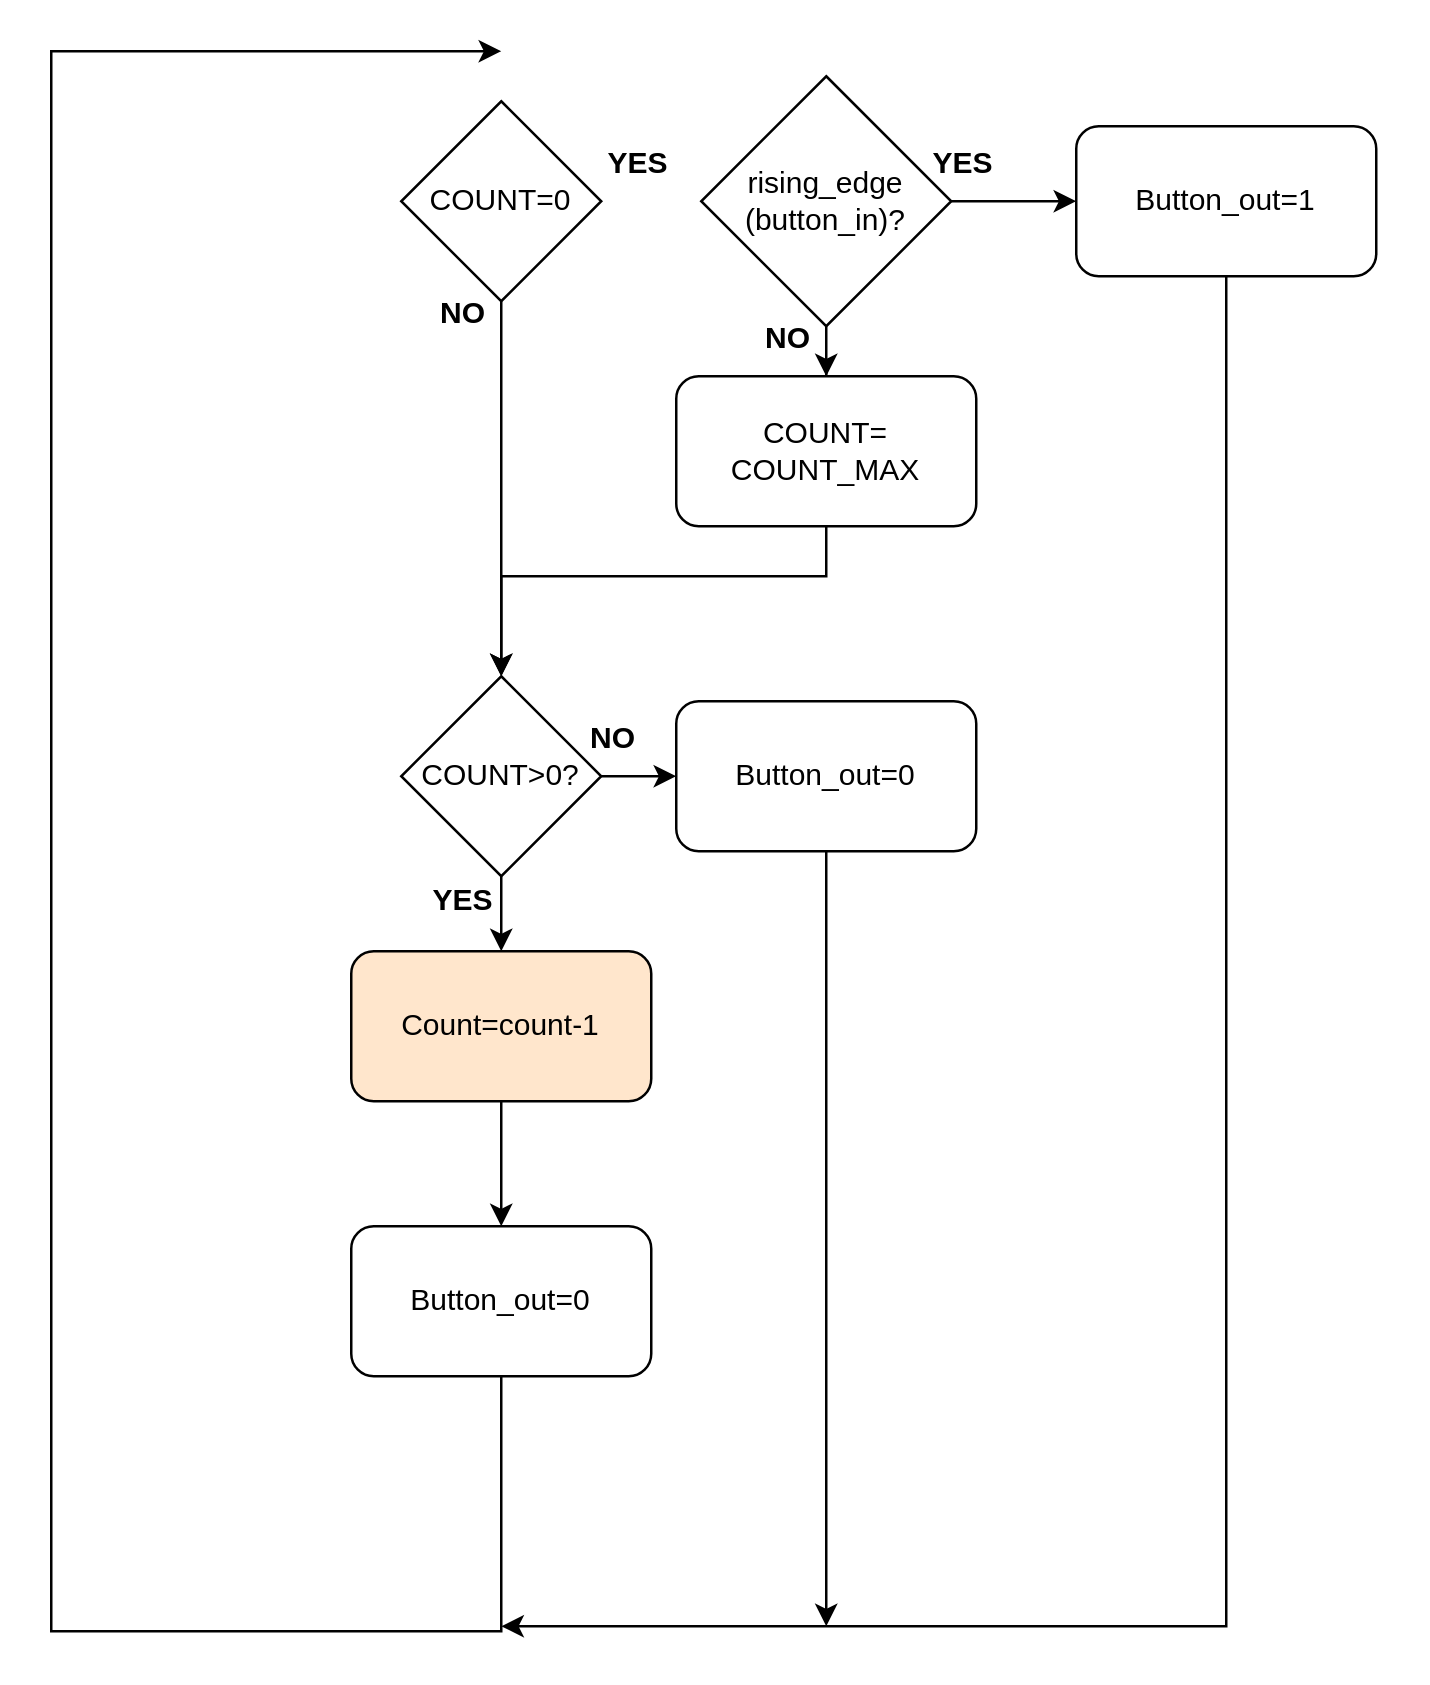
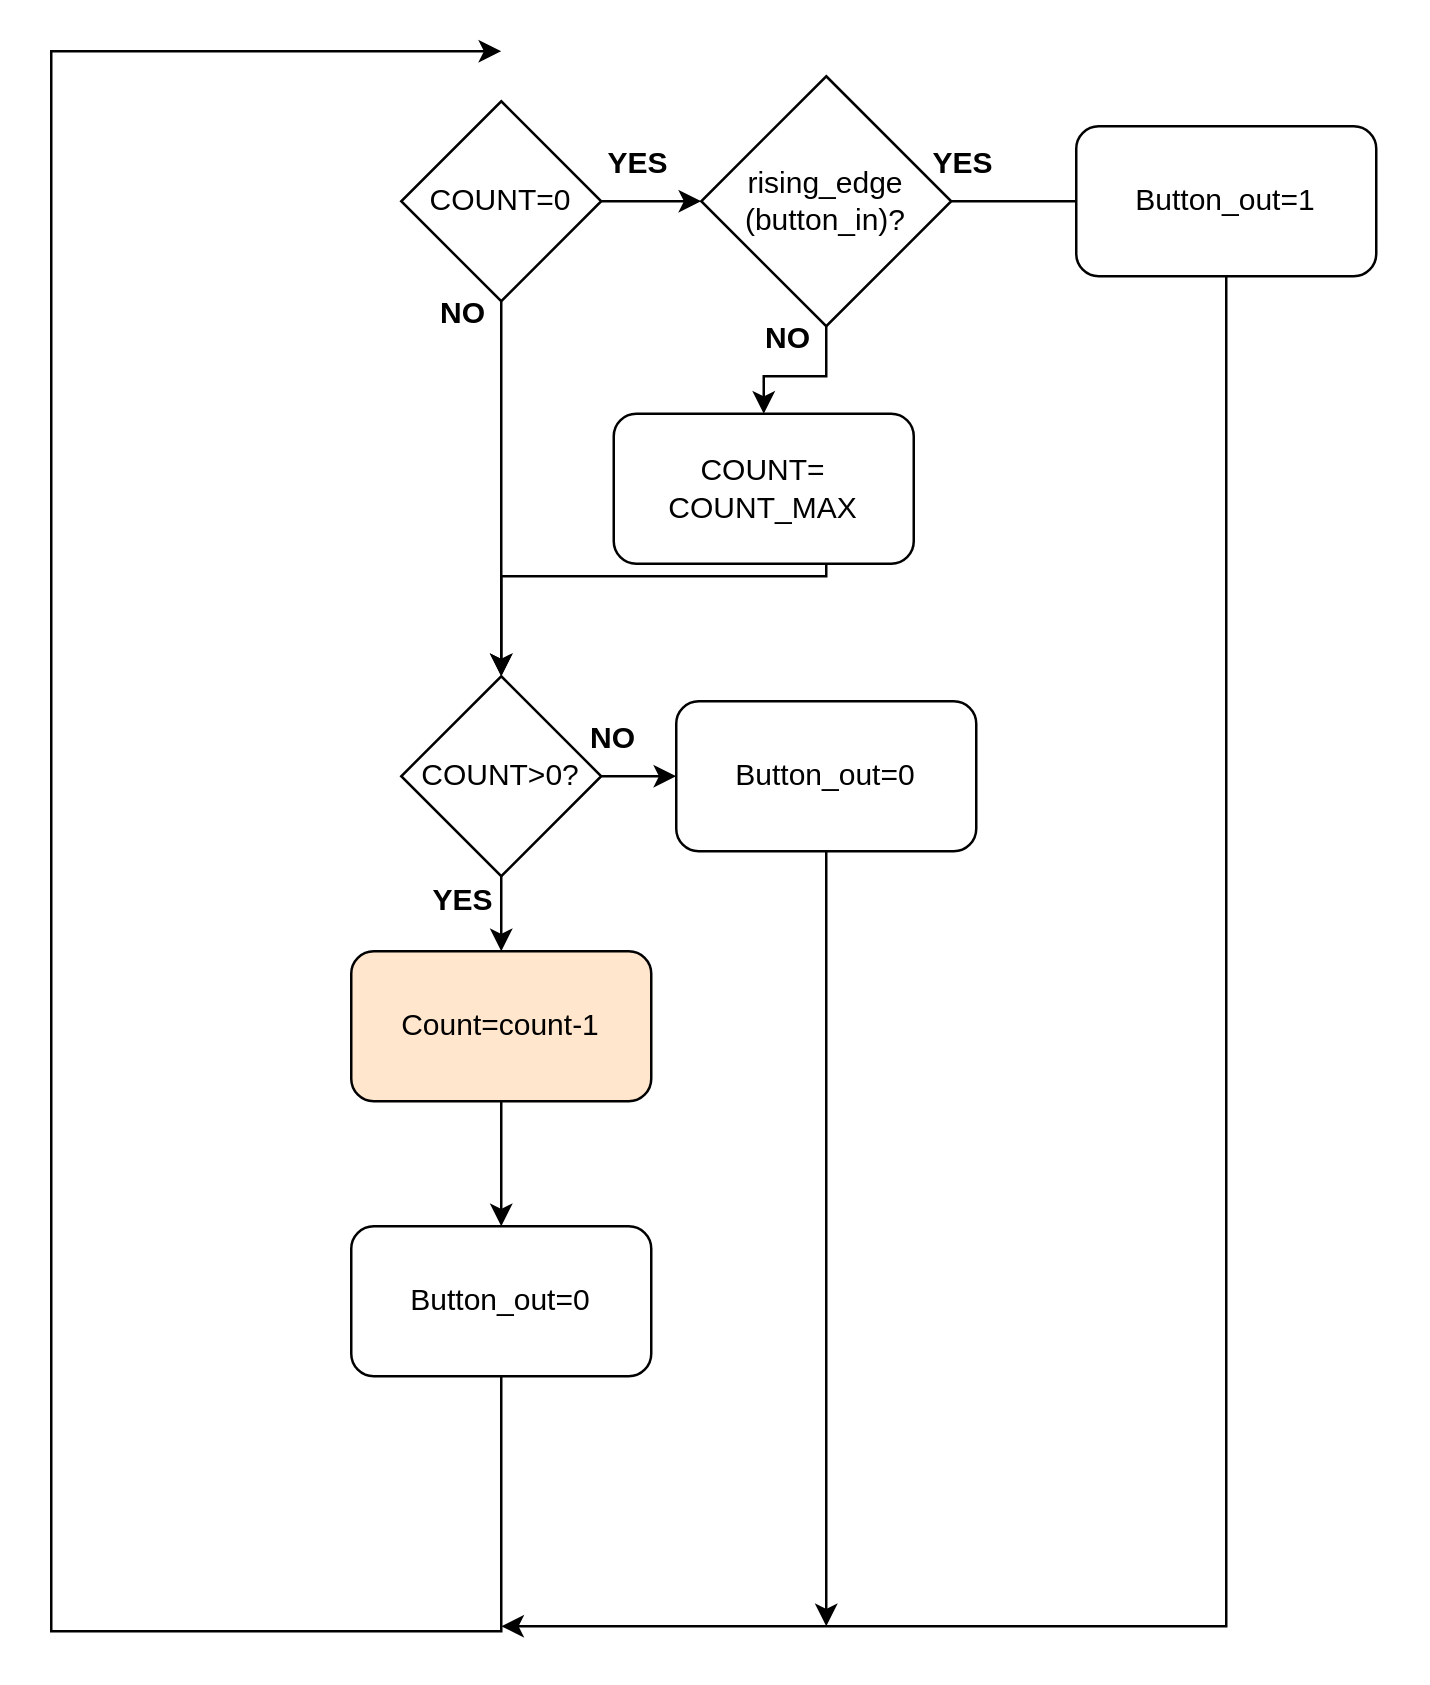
none -> (643, 201)
(1058, 201) -> (1065, 201)
(826, 451) -> (764, 489)
